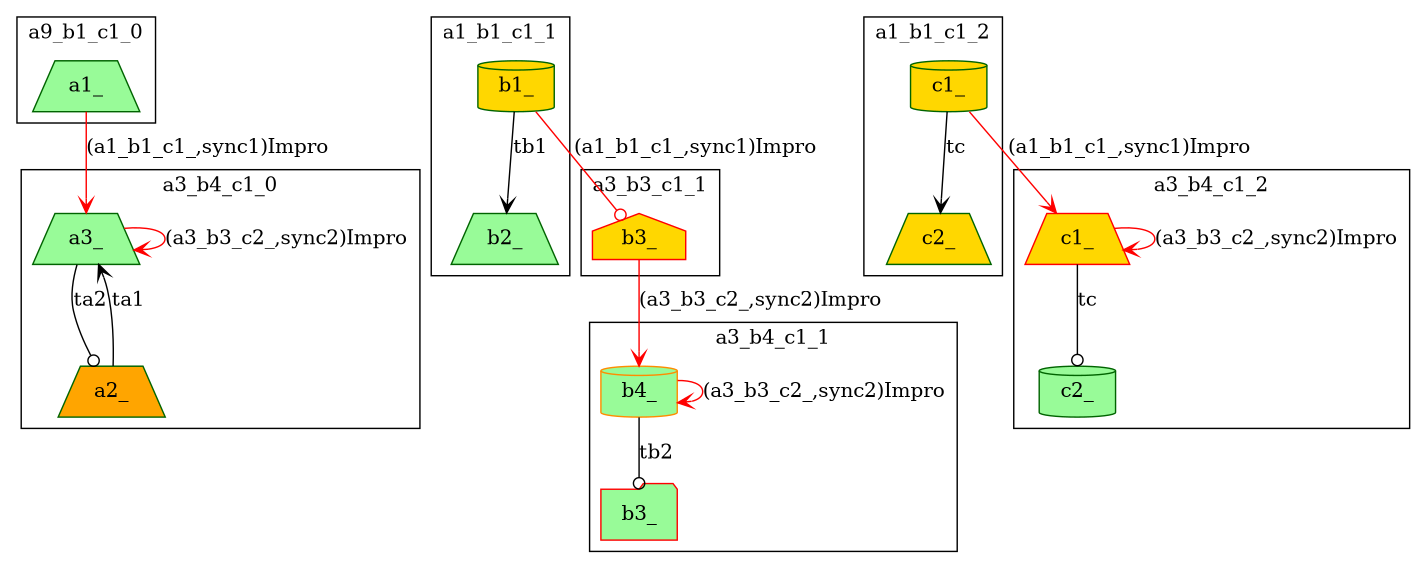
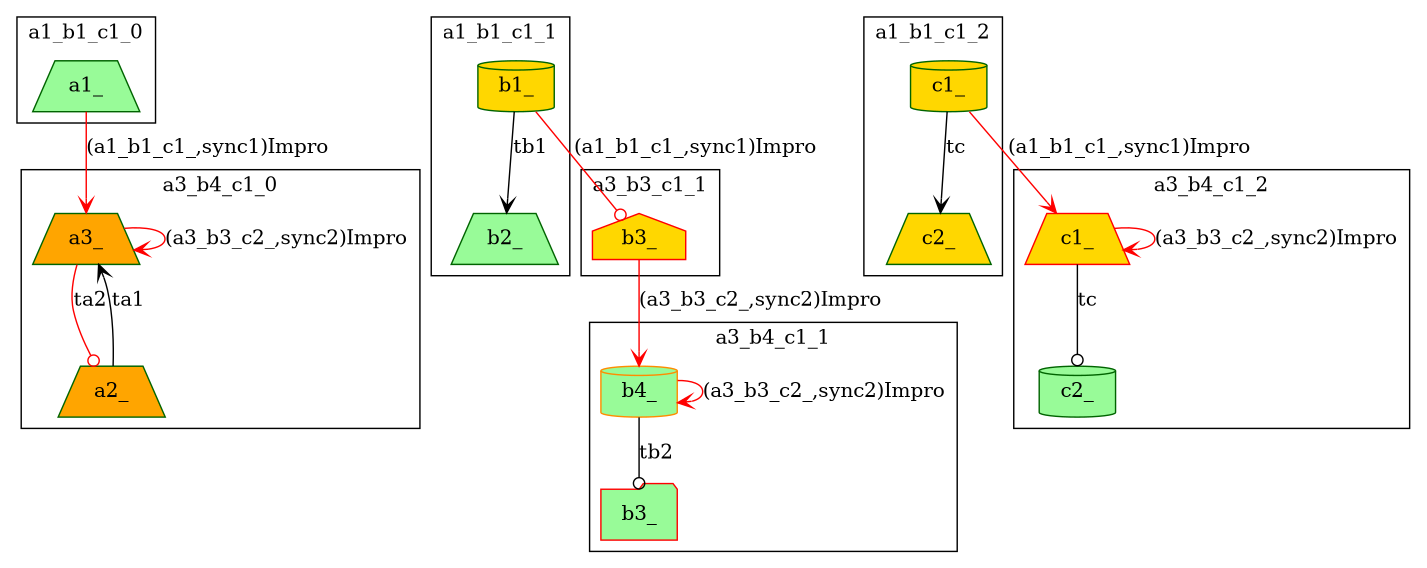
(86, 33) -> (86, 33)
(86, 239) -> (86, 239)
(74, 311) -> (74, 311)
